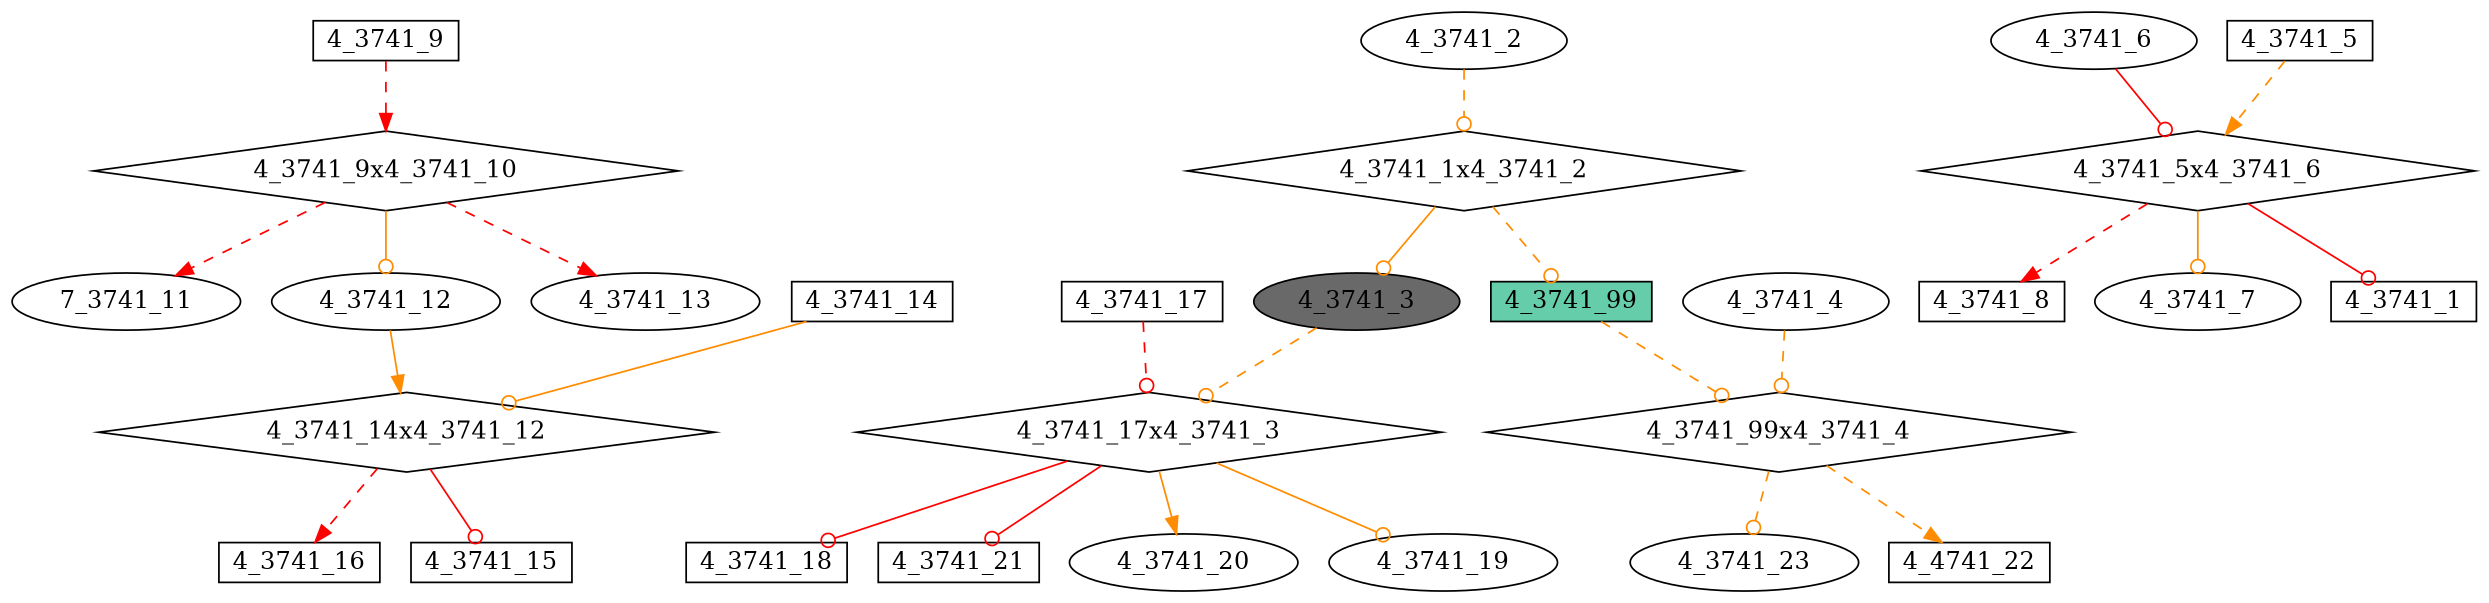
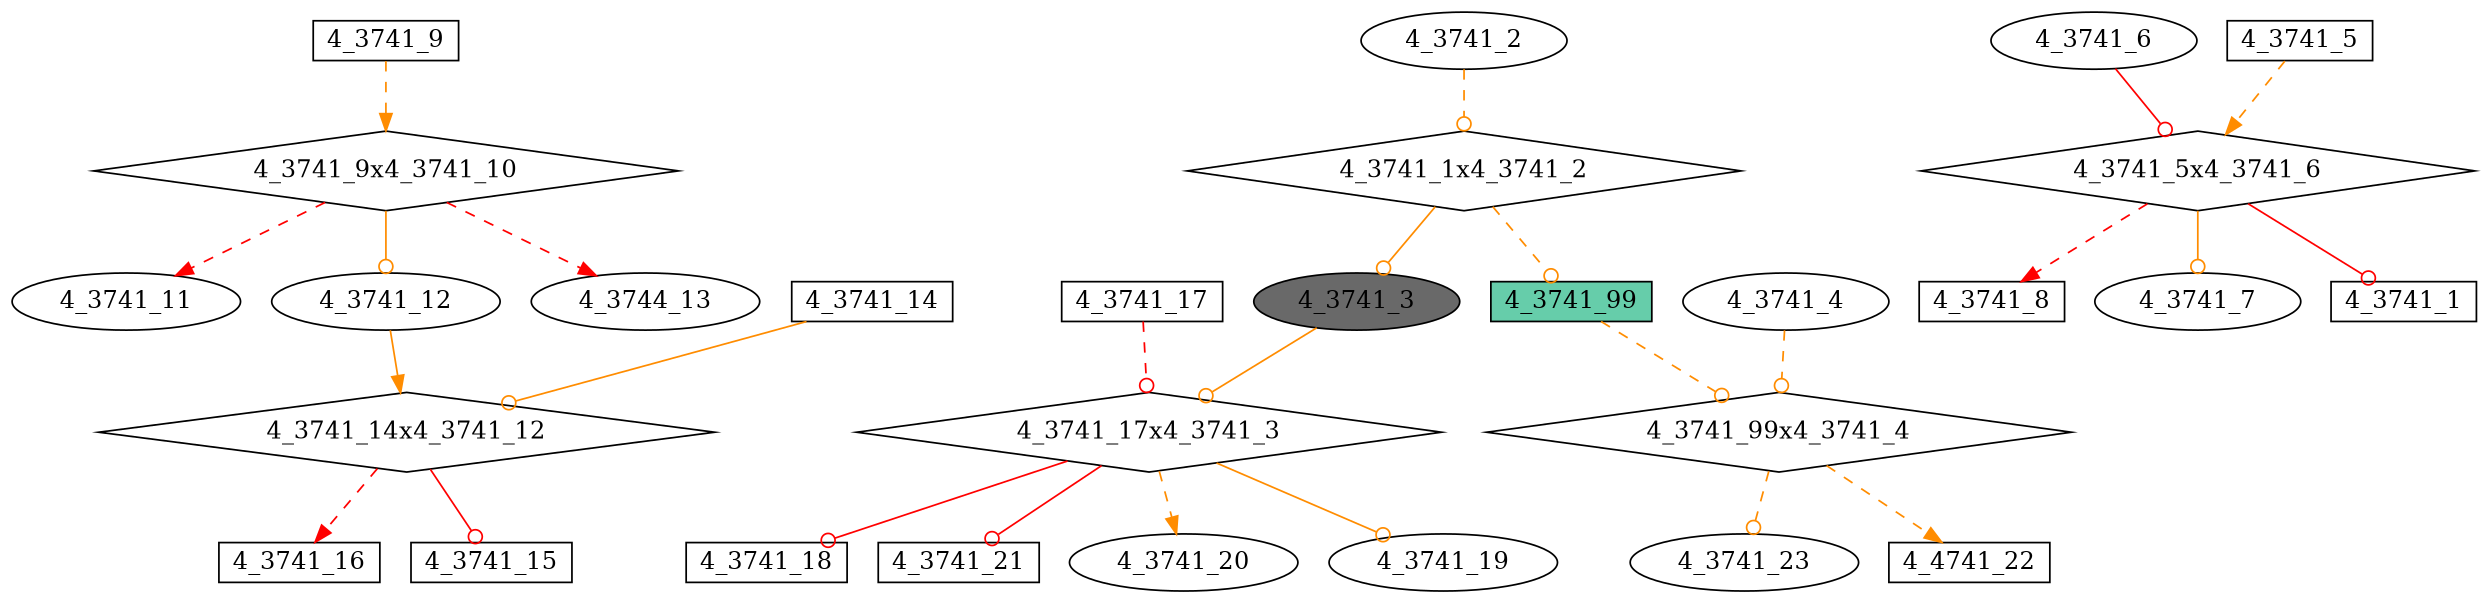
(386, 87) -> (386, 87)
(126, 302) -> (126, 302)
(645, 302) -> (645, 302)
(1264, 360) -> (1264, 360)
(1166, 494) -> (1166, 494)
